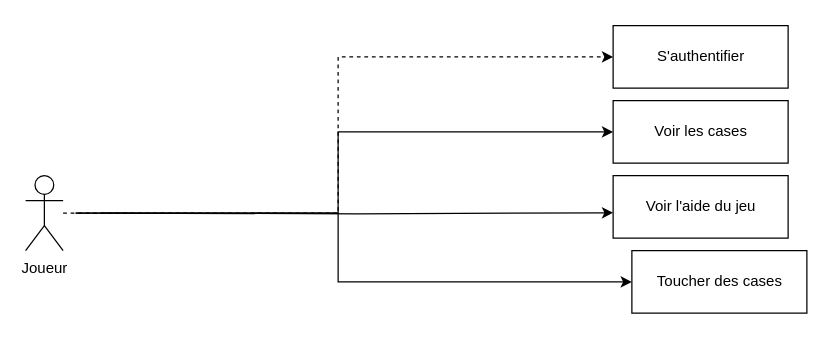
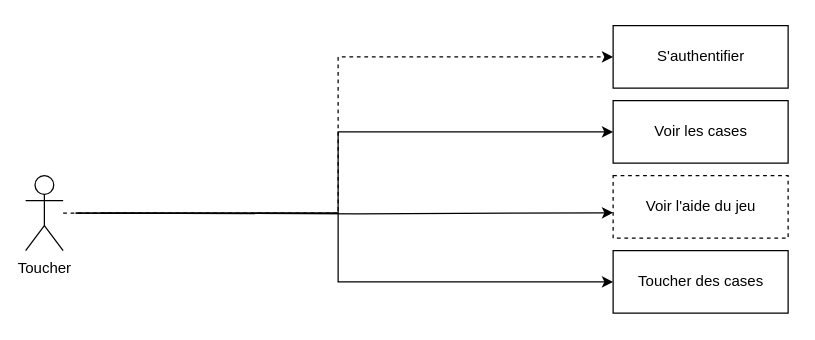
(701, 207) -> (701, 207)
(45, 268) -> (45, 268)
(719, 282) -> (701, 282)
